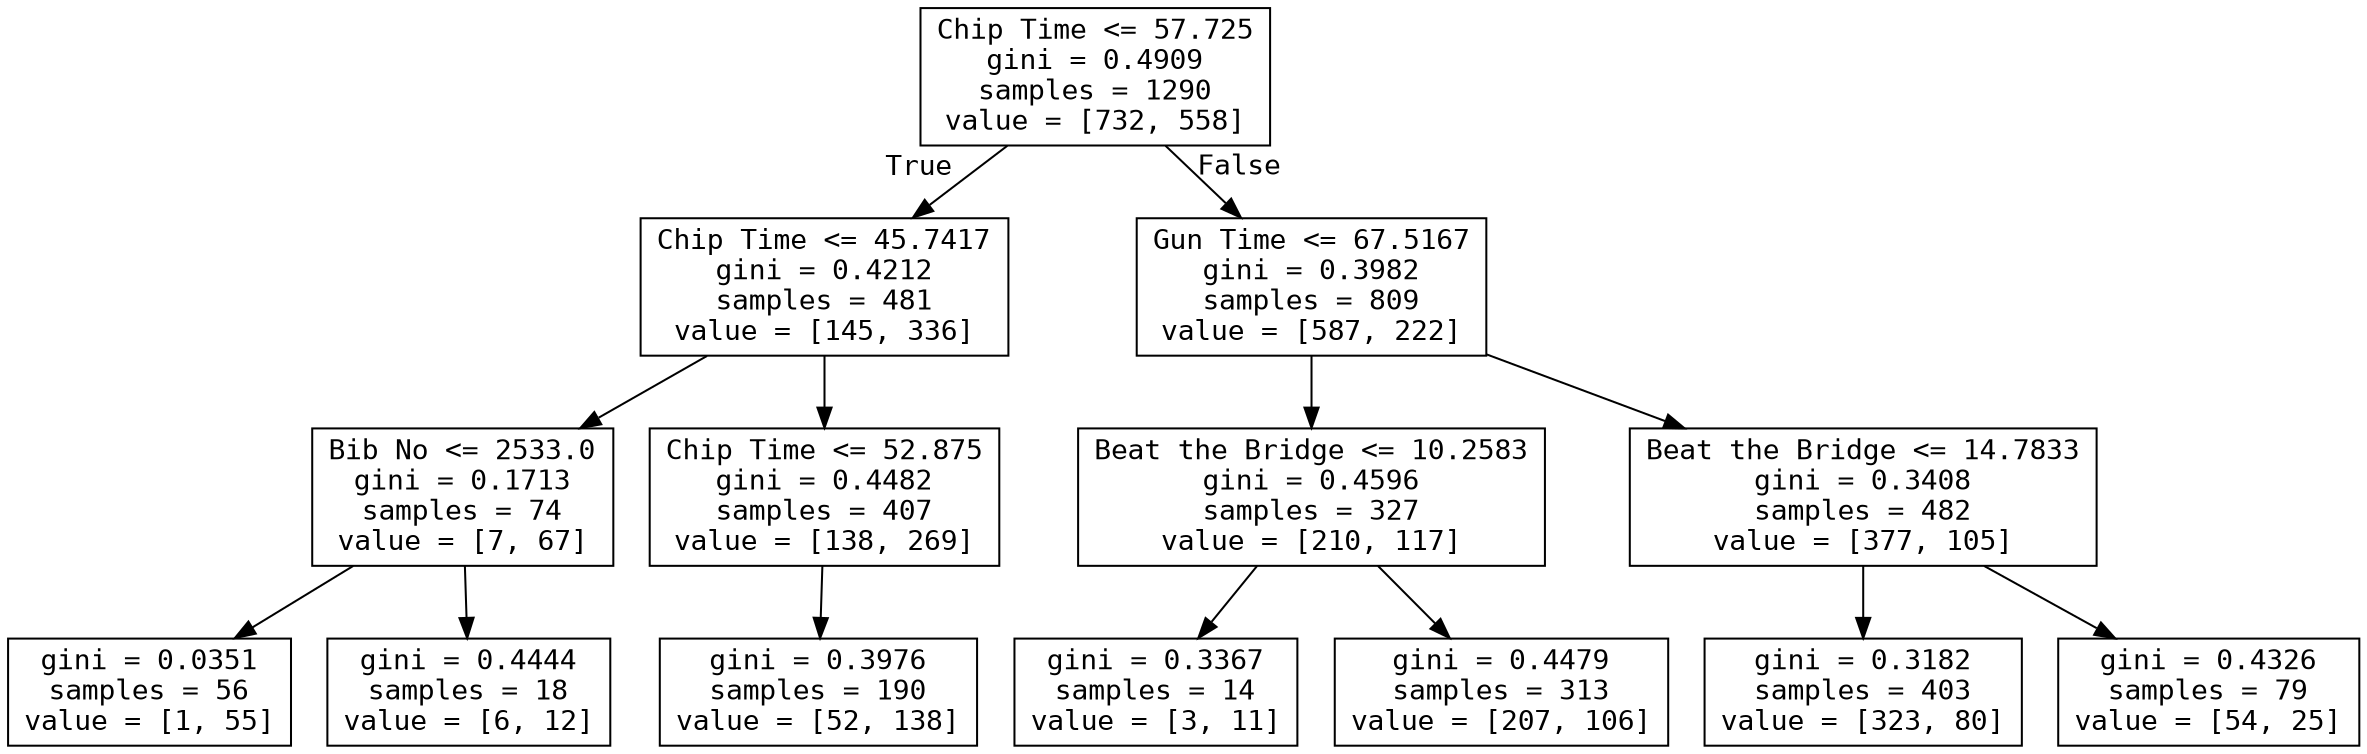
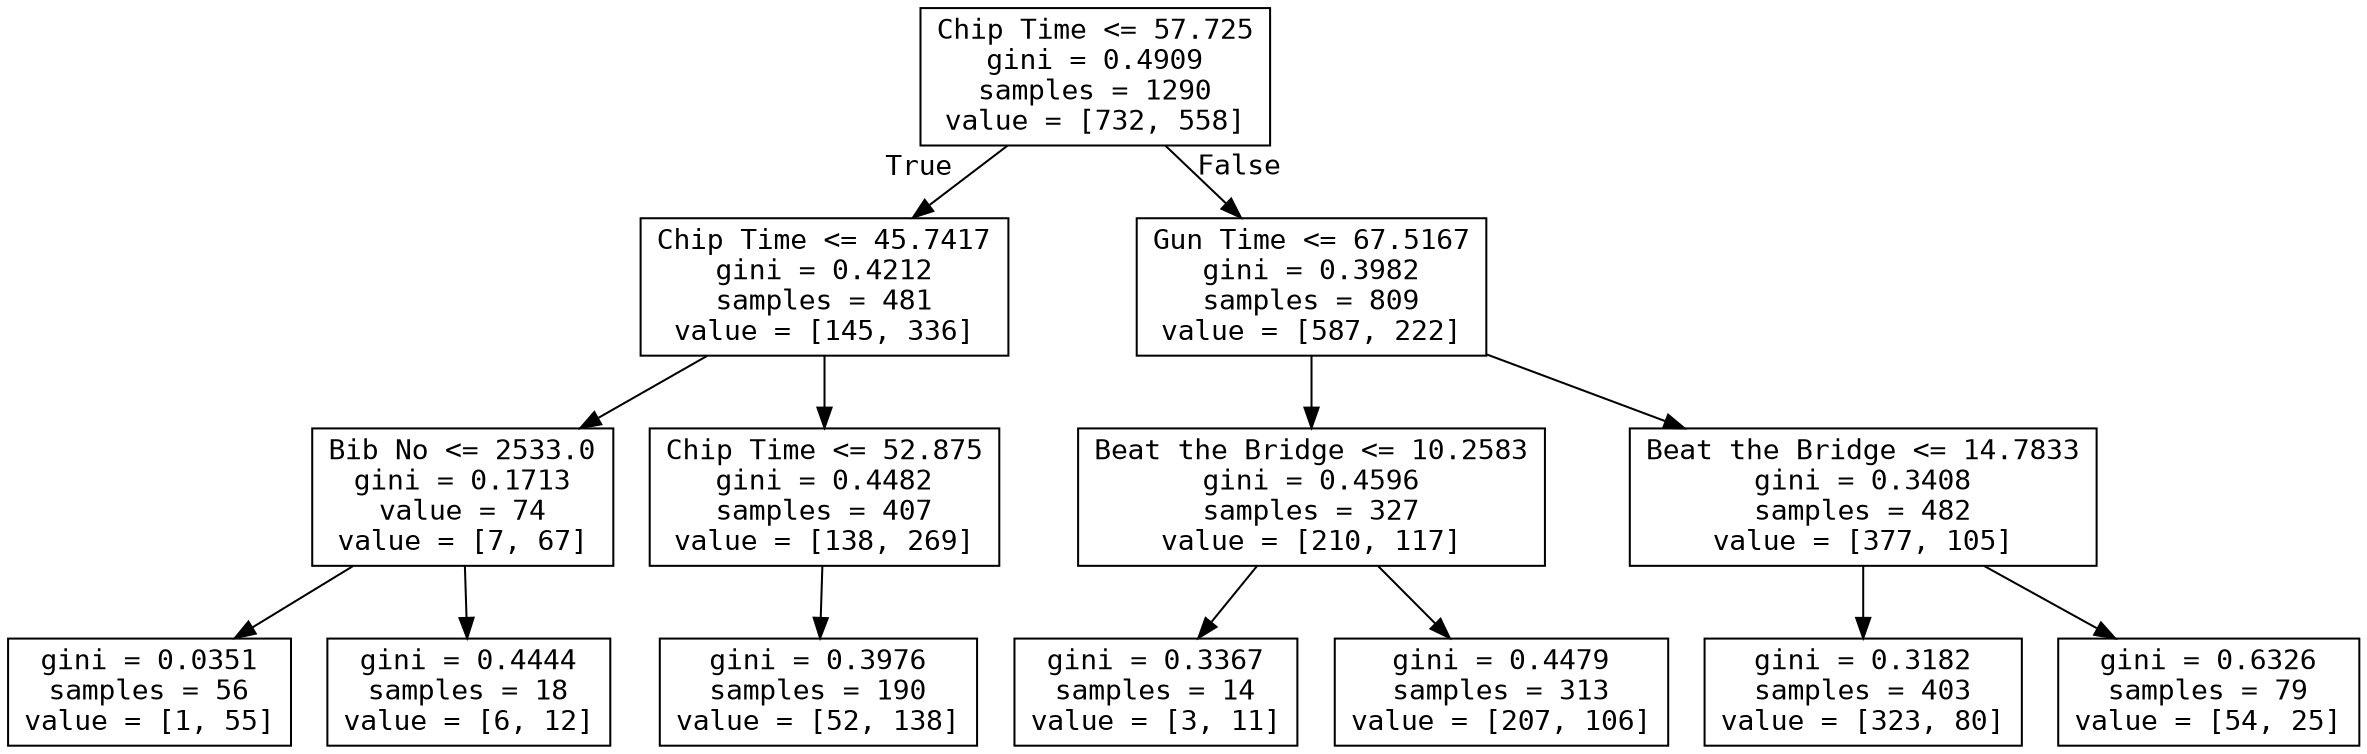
(463, 497) -> (463, 497)
(2209, 692) -> (2209, 692)
